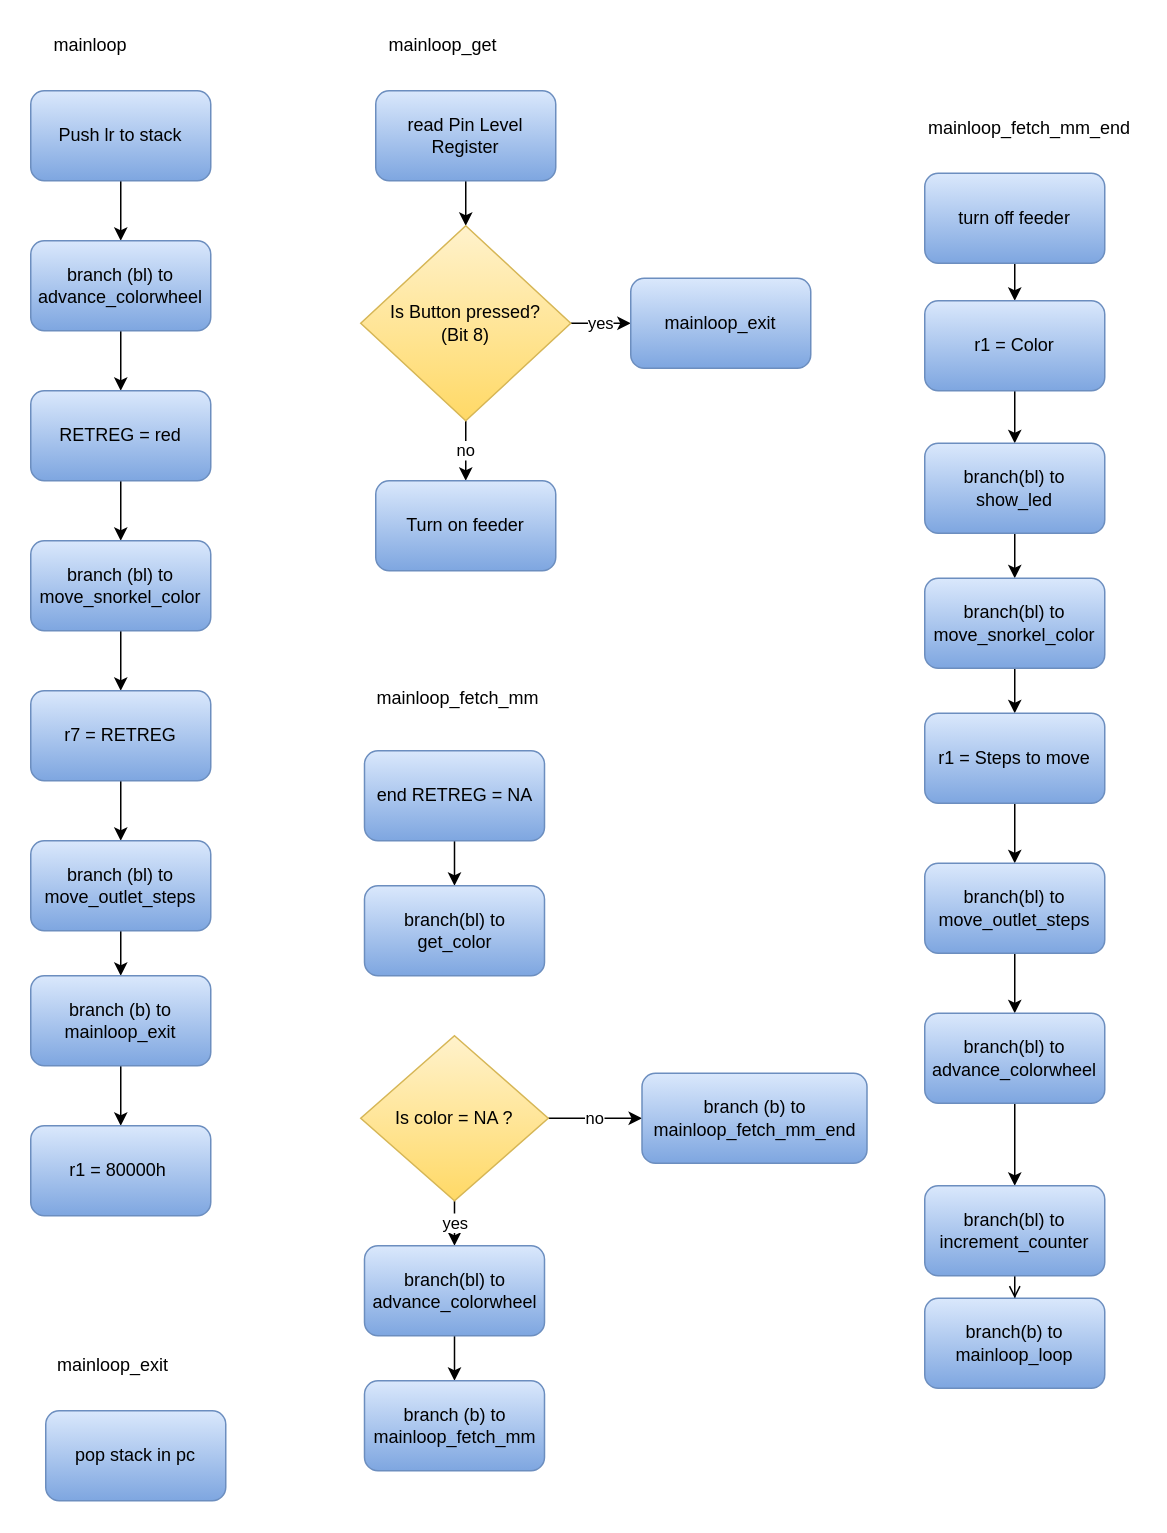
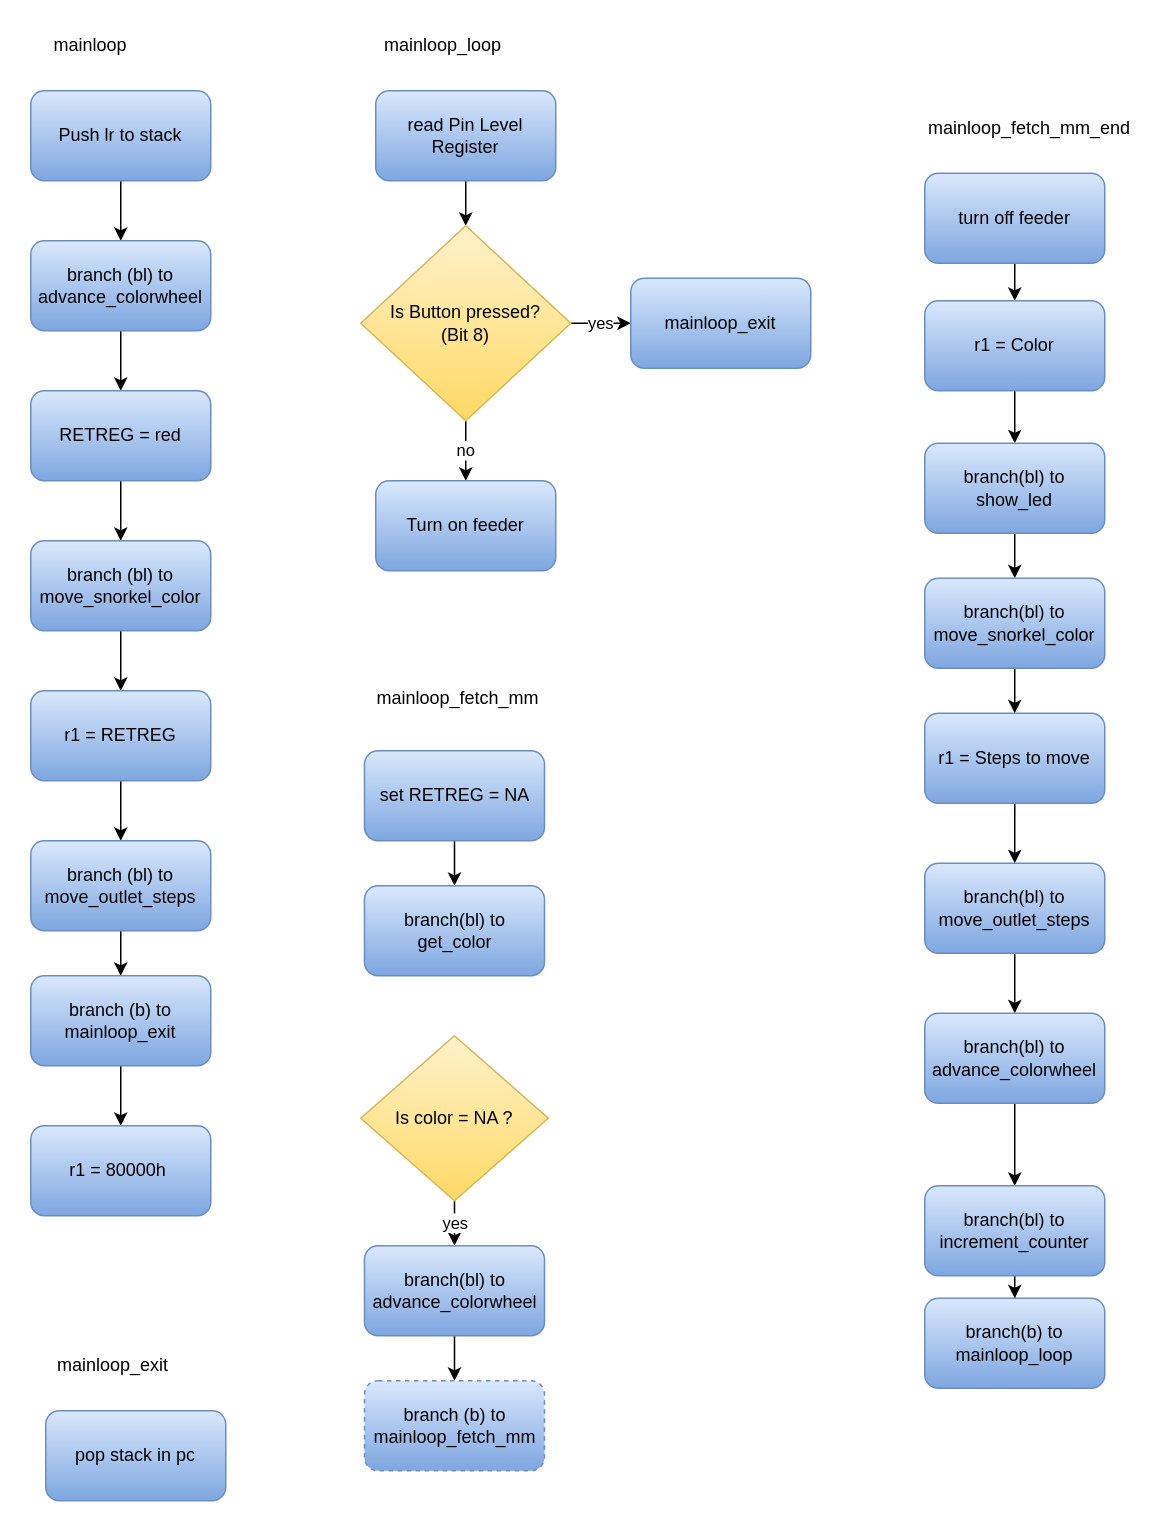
(443, 46) -> (443, 46)
(121, 736) -> (121, 736)
(455, 796) -> (455, 796)
(590, 1118) -> none
(755, 1118) -> none
(1015, 1289) -> (1015, 1287)
(455, 1426) -> (455, 1426)
